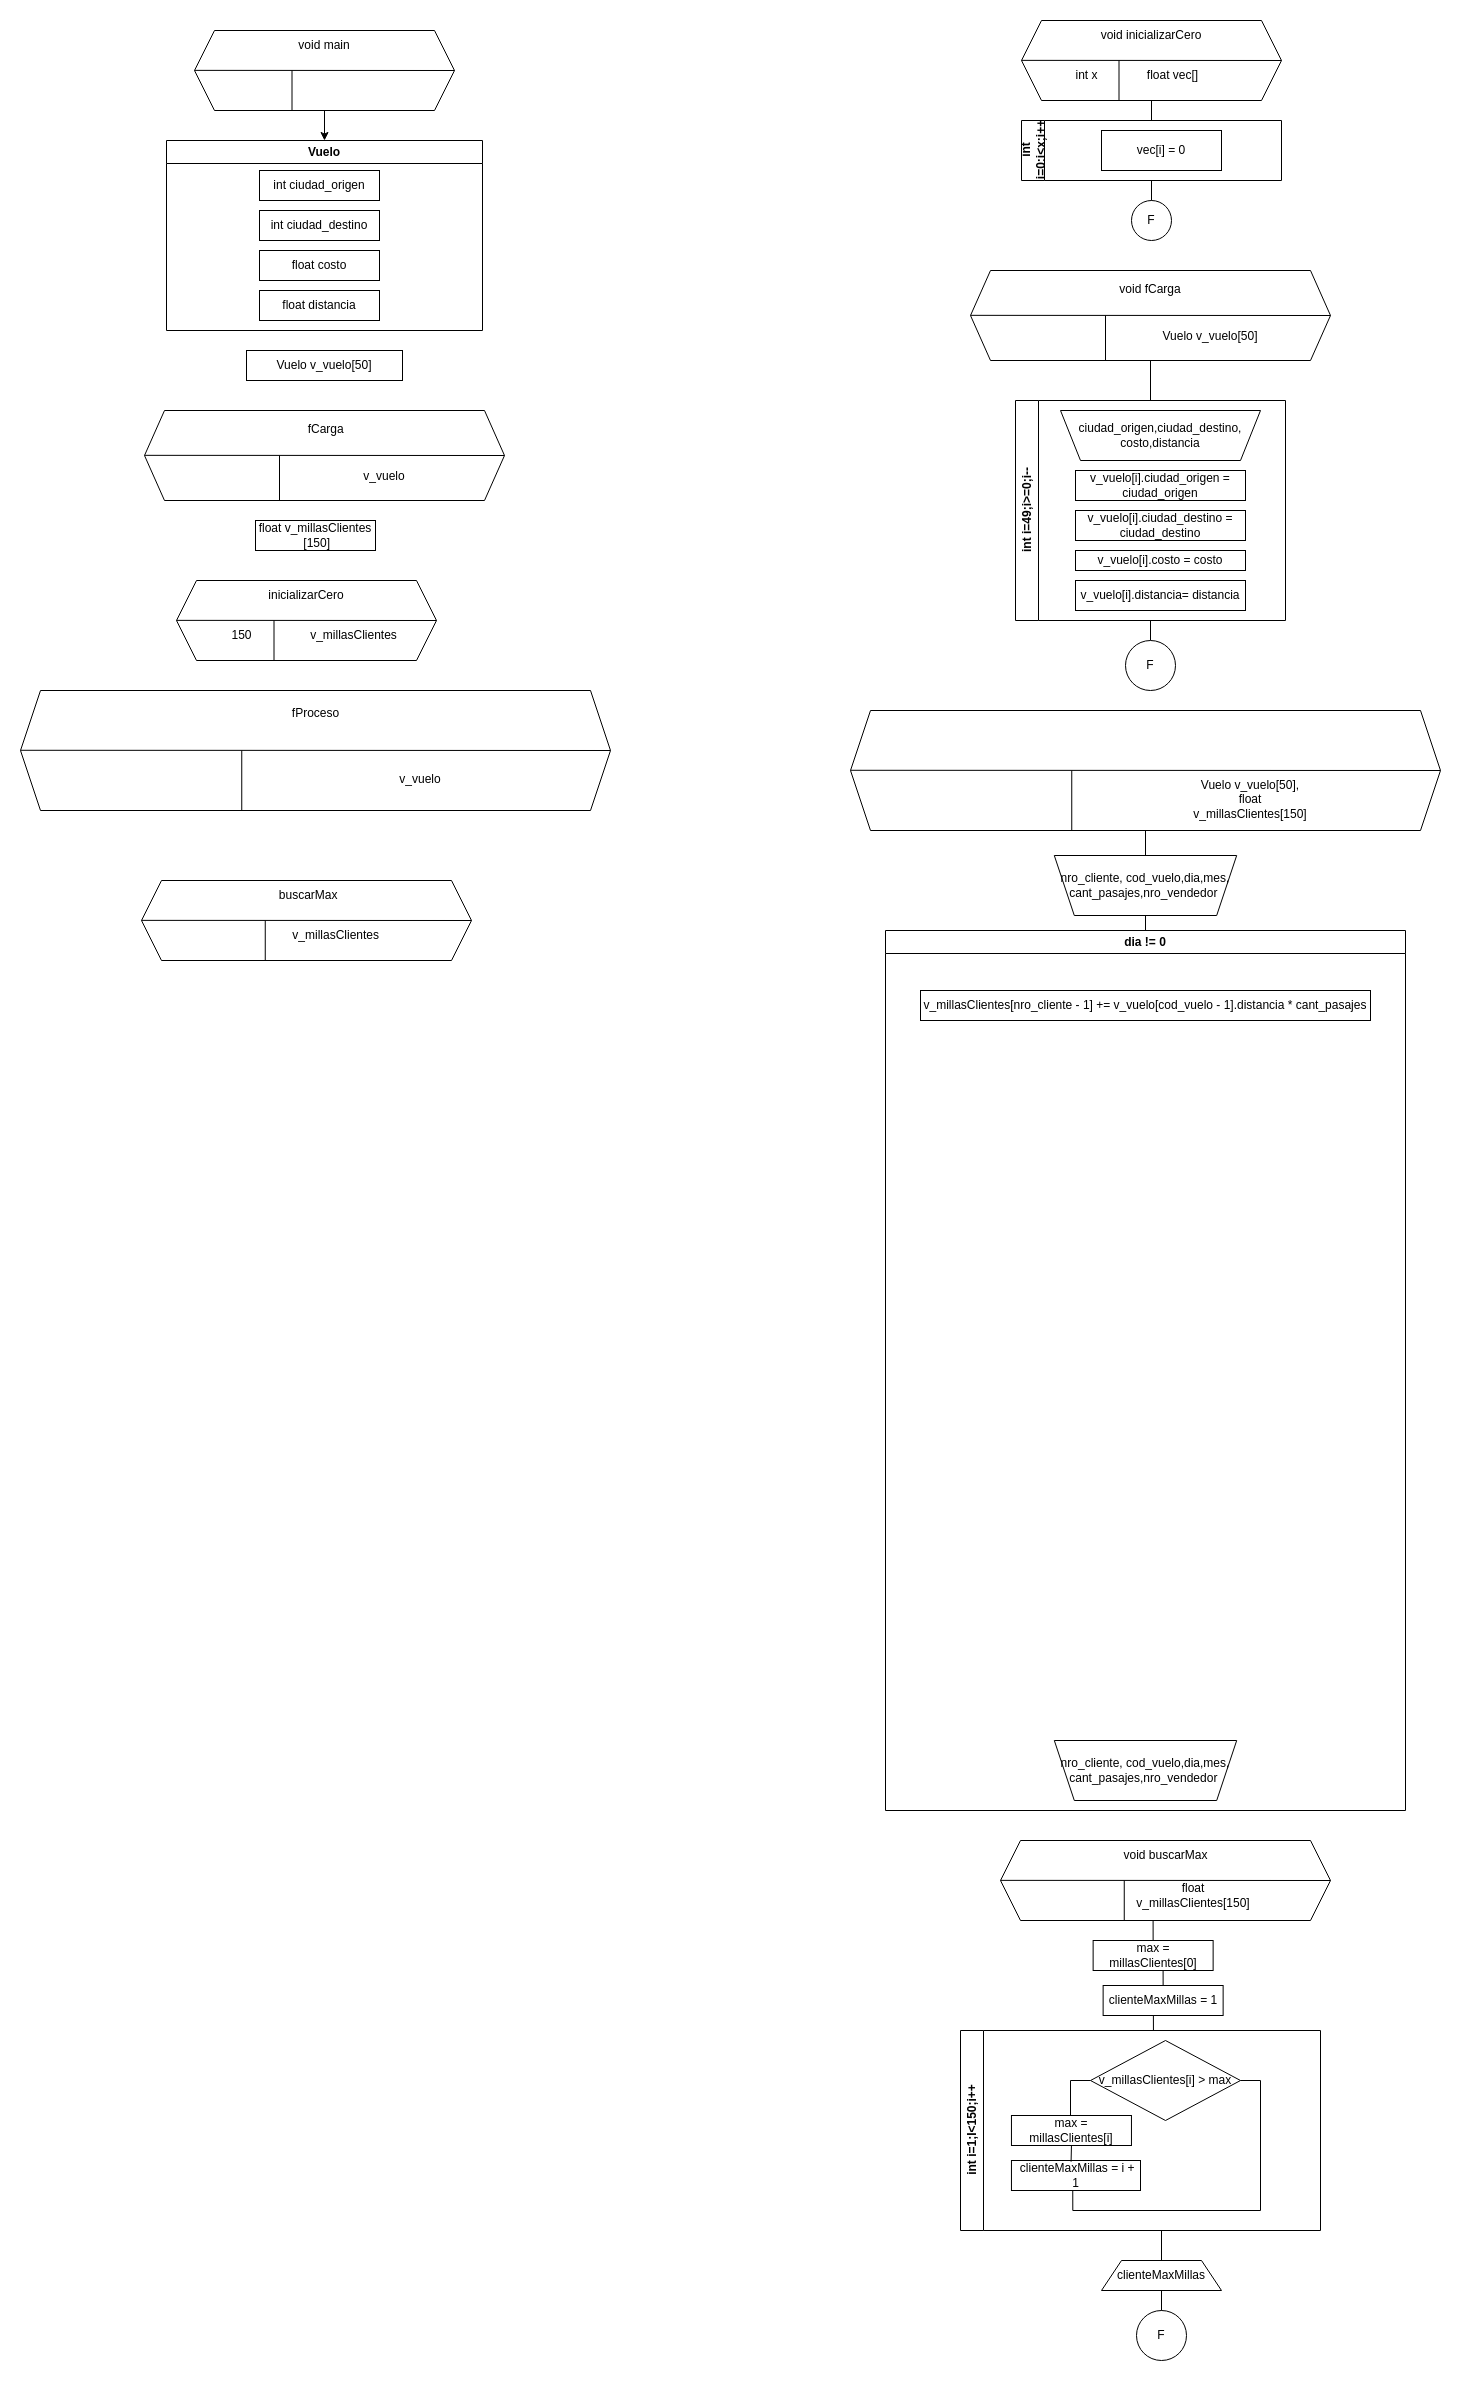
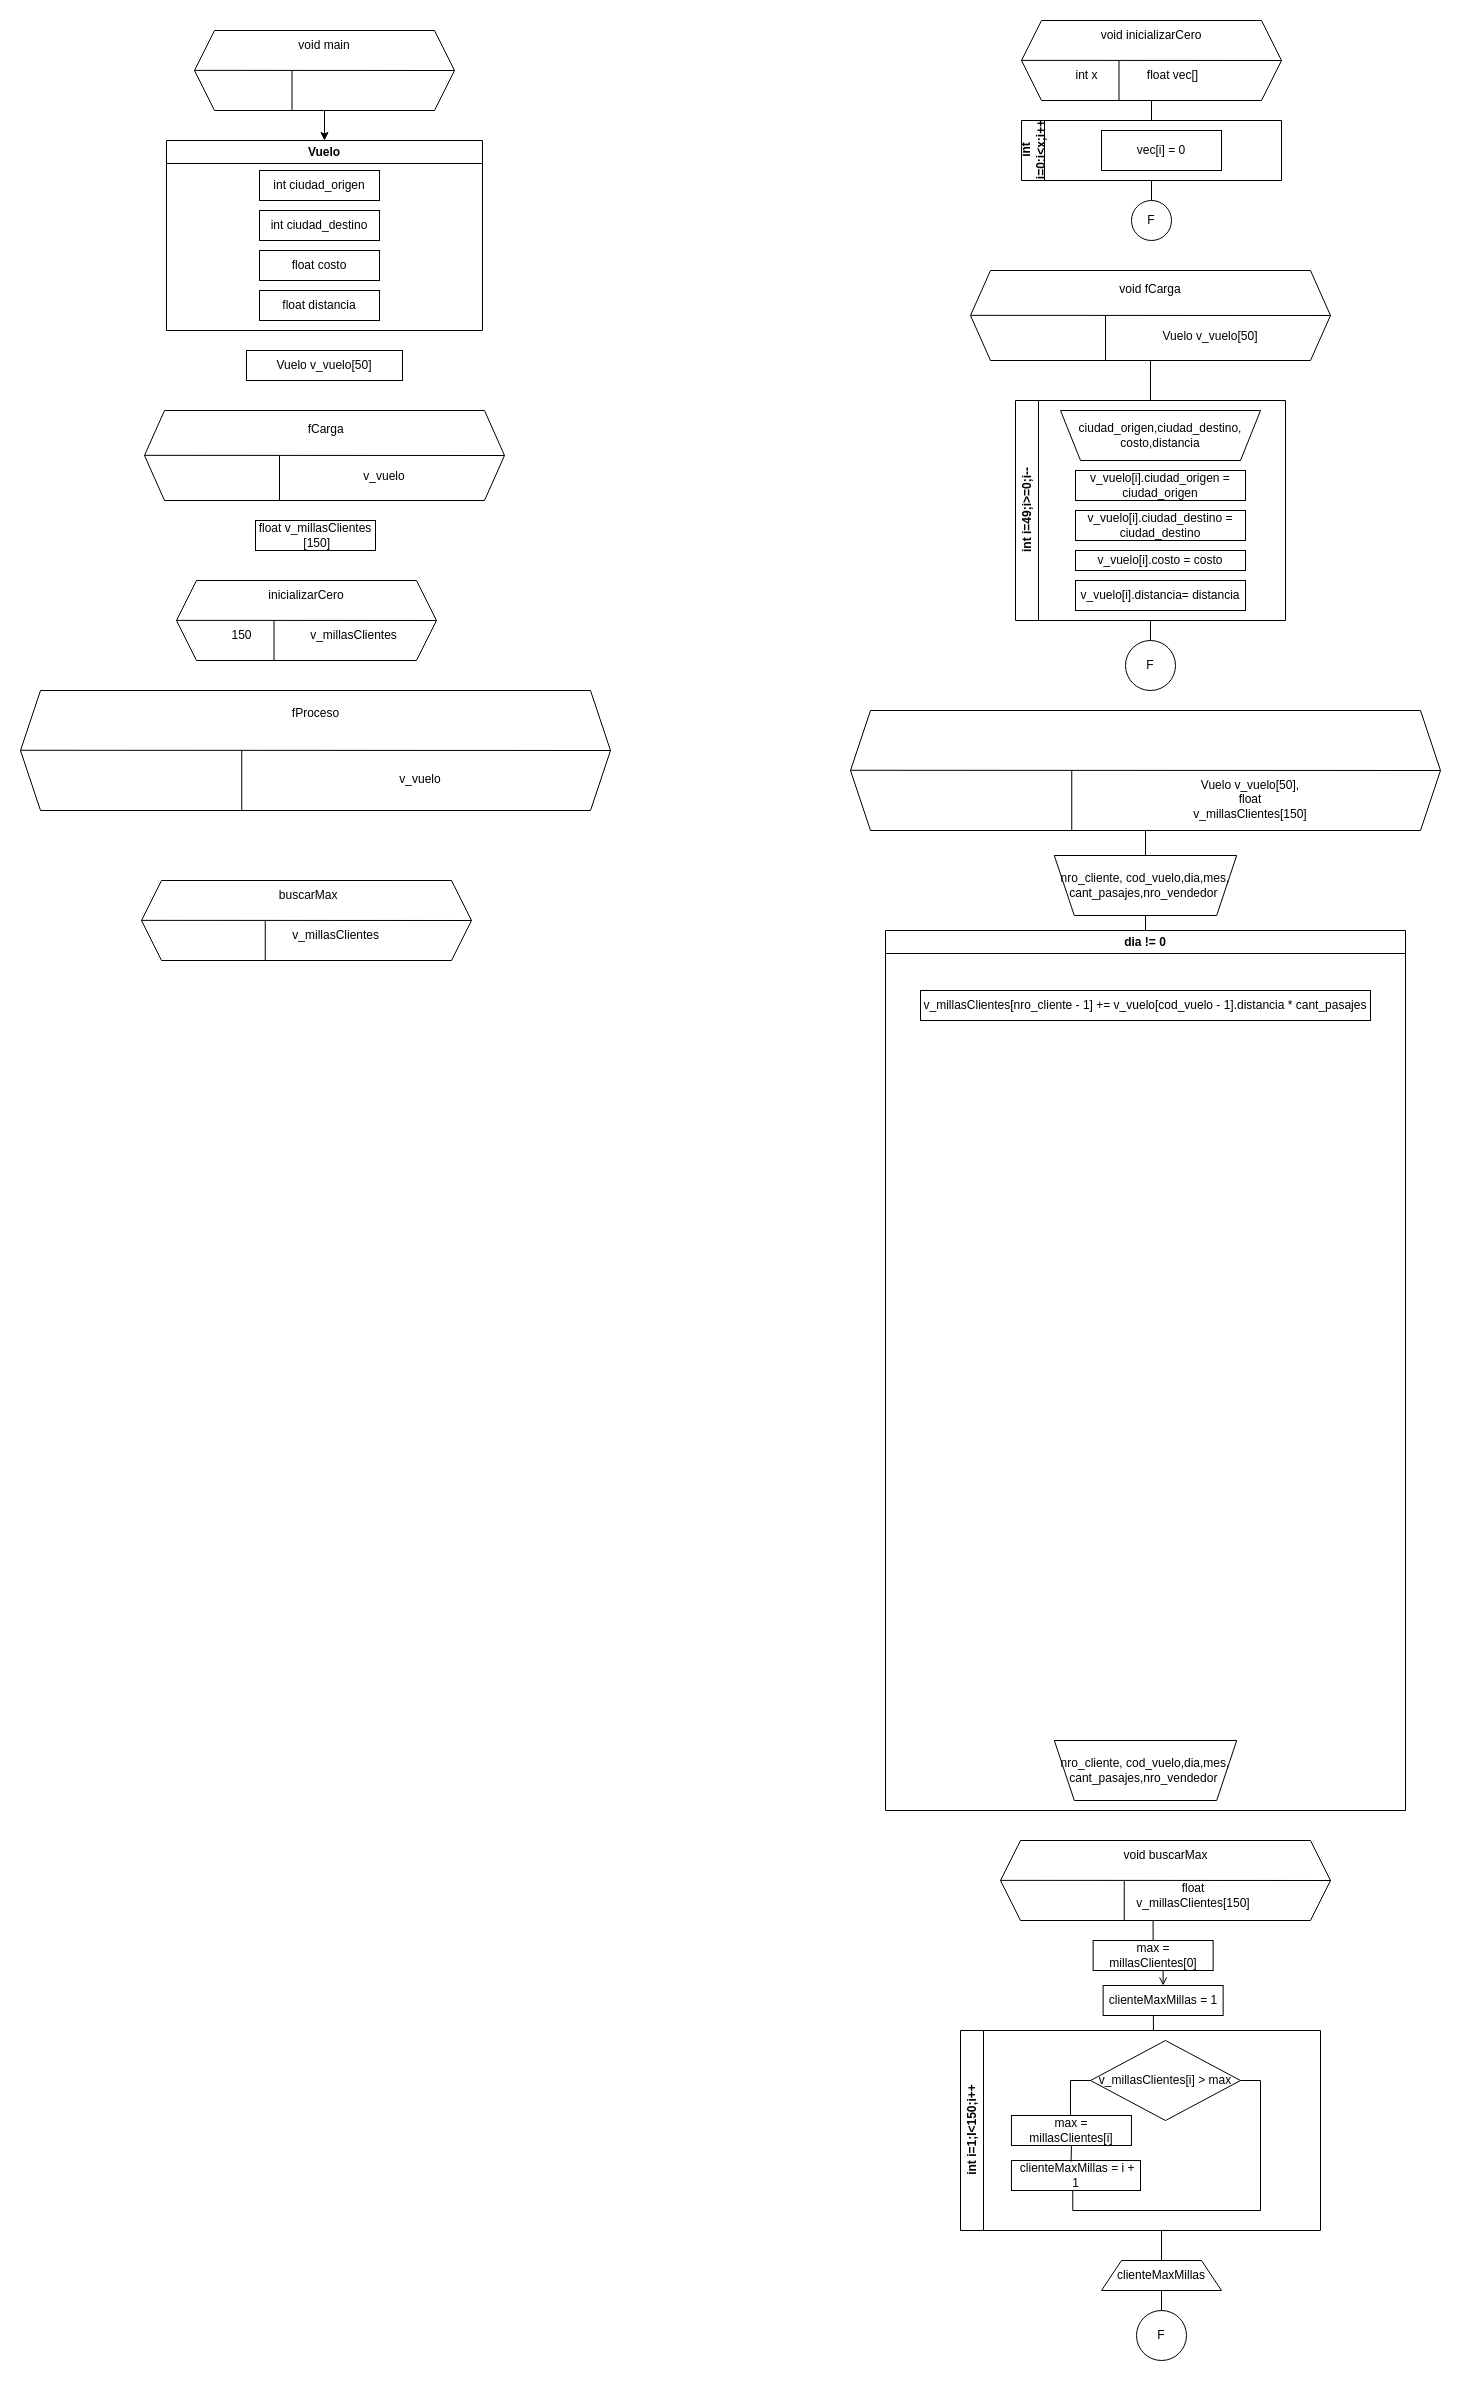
(1163, 1981) -> (1163, 1980)
